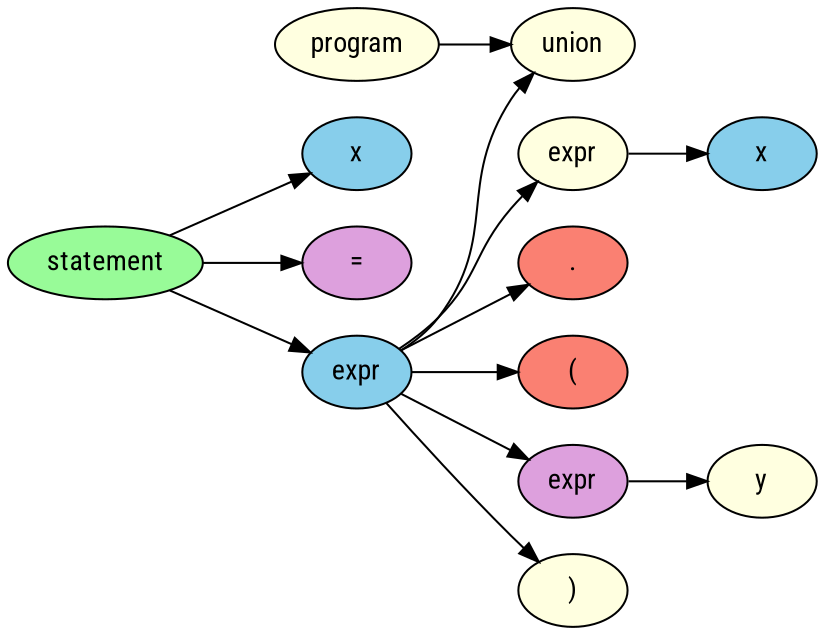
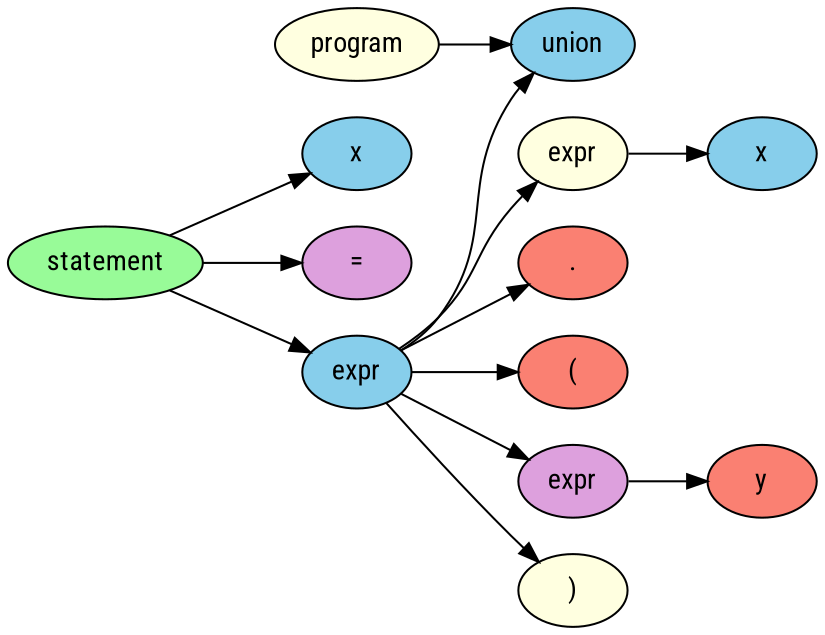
(573, 44) -> (573, 44)
(762, 481) -> (762, 481)
